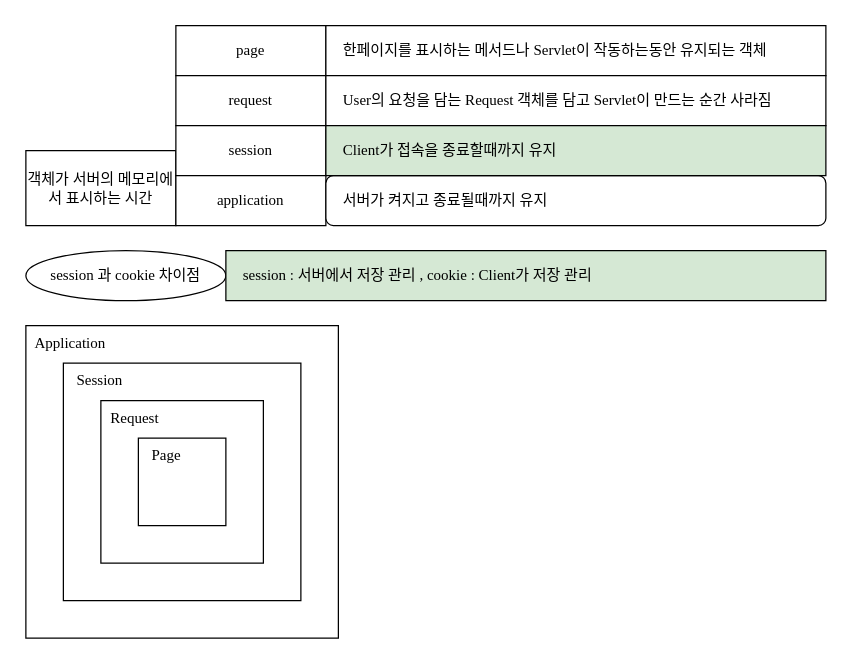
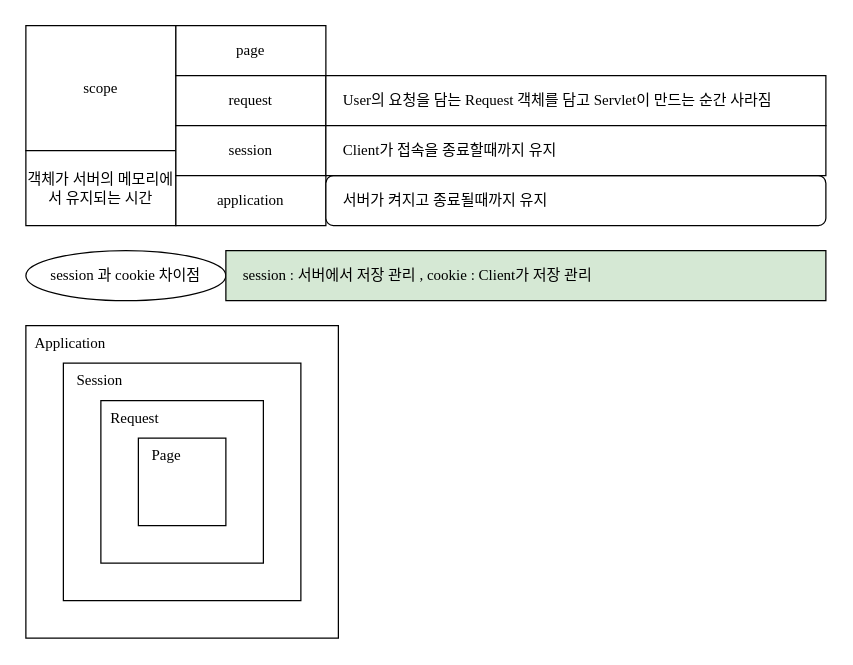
(576, 51) -> none
none -> (101, 88)
(576, 151) -> (576, 151)
(101, 188) -> (101, 188)
